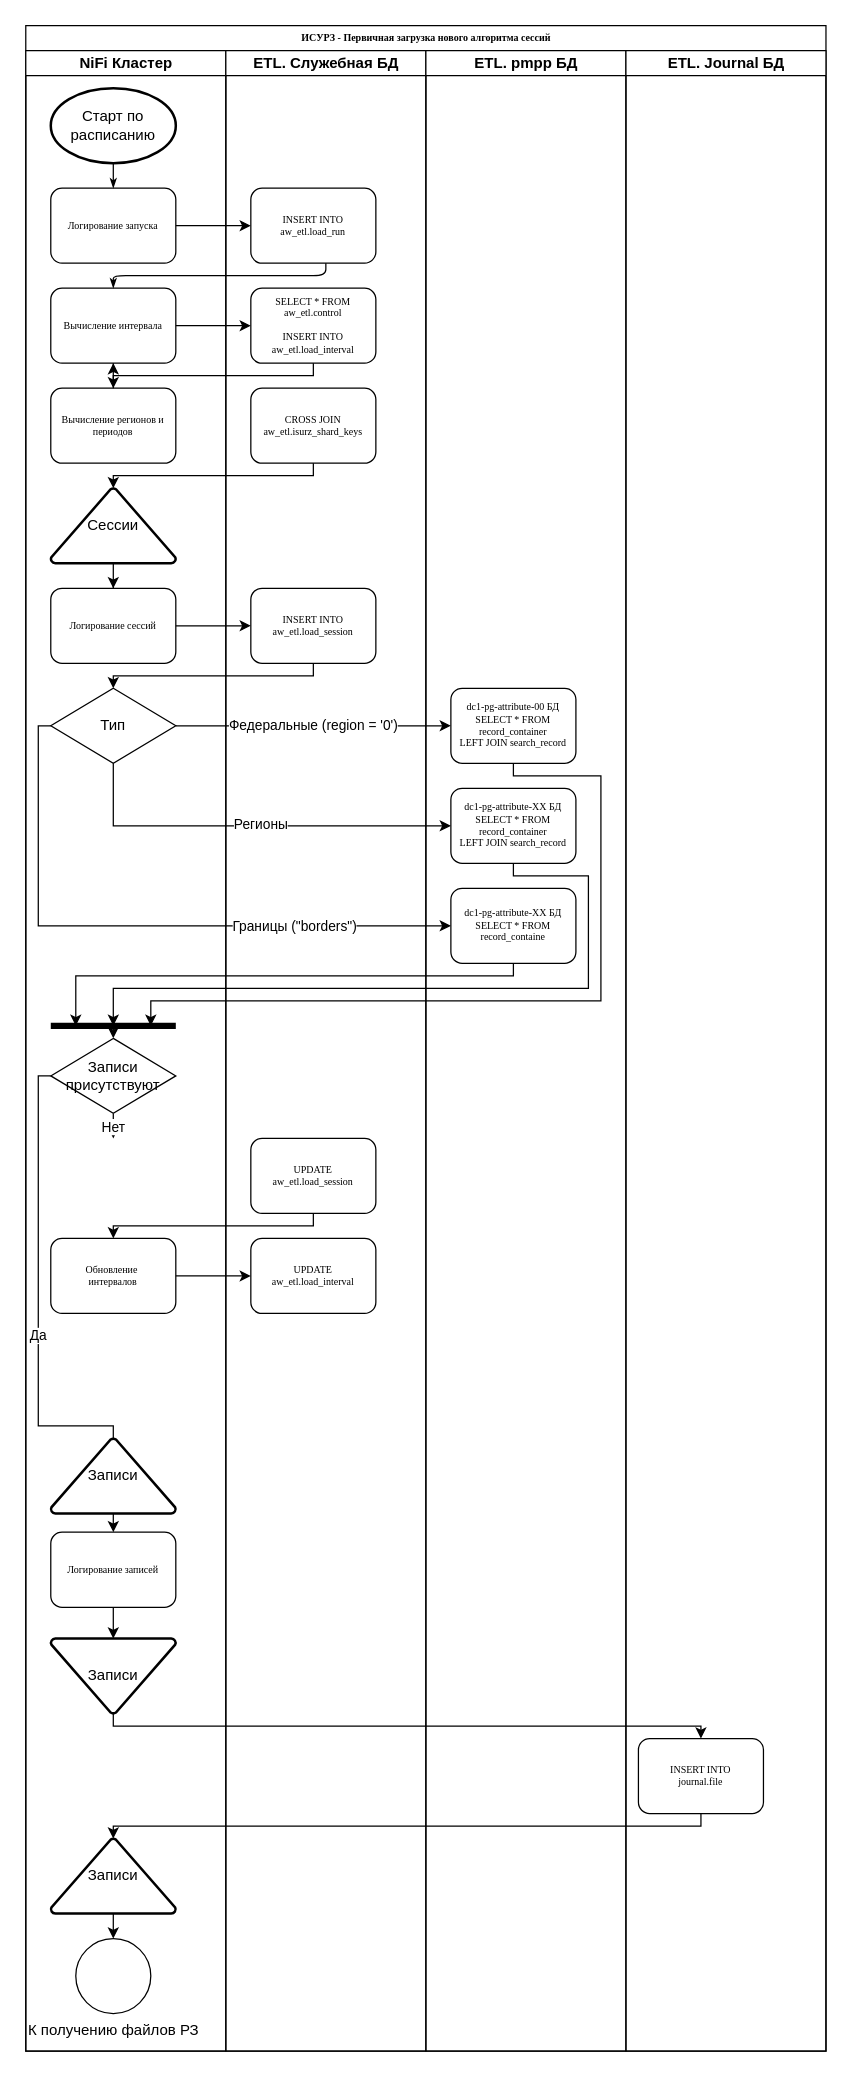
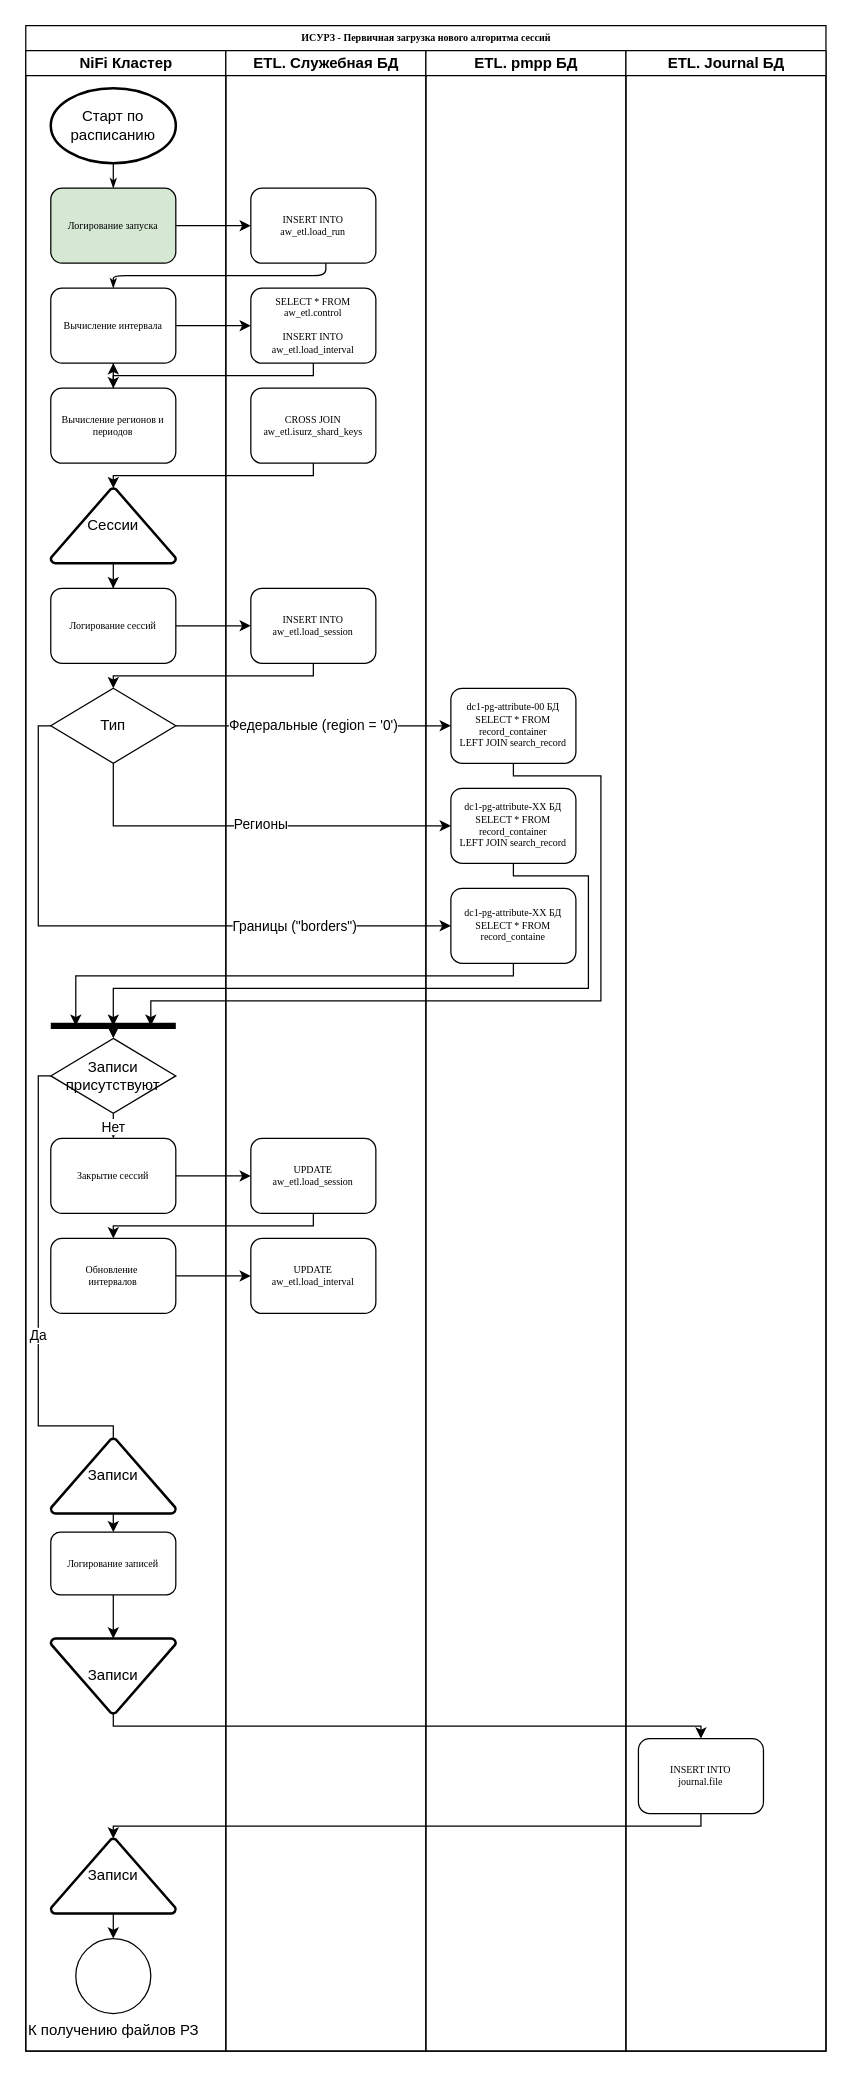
(113, 226) -> (113, 226)
none -> (113, 1176)
none -> (209, 1176)
(113, 1569) -> (113, 1563)
